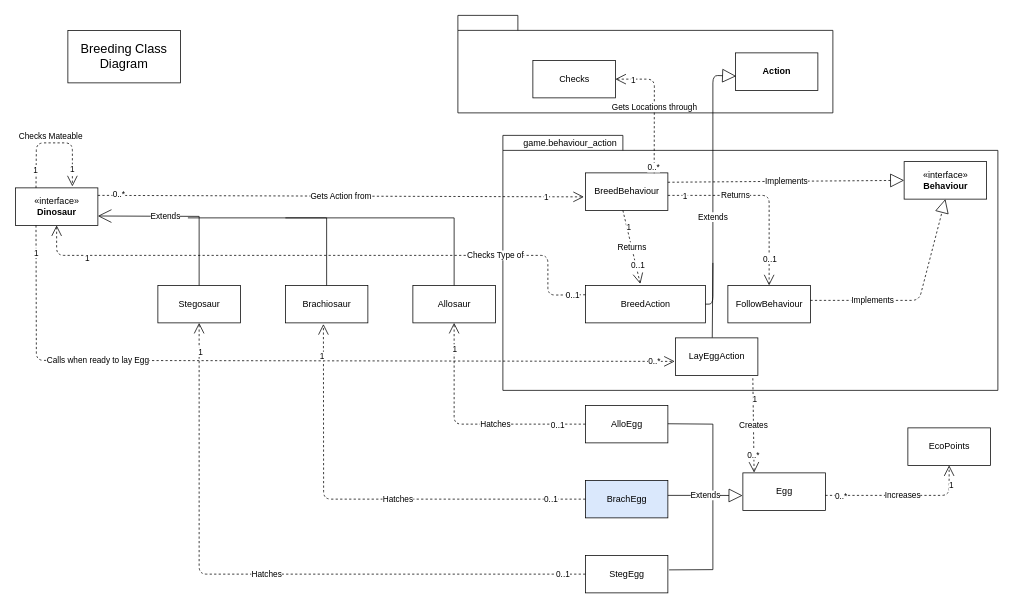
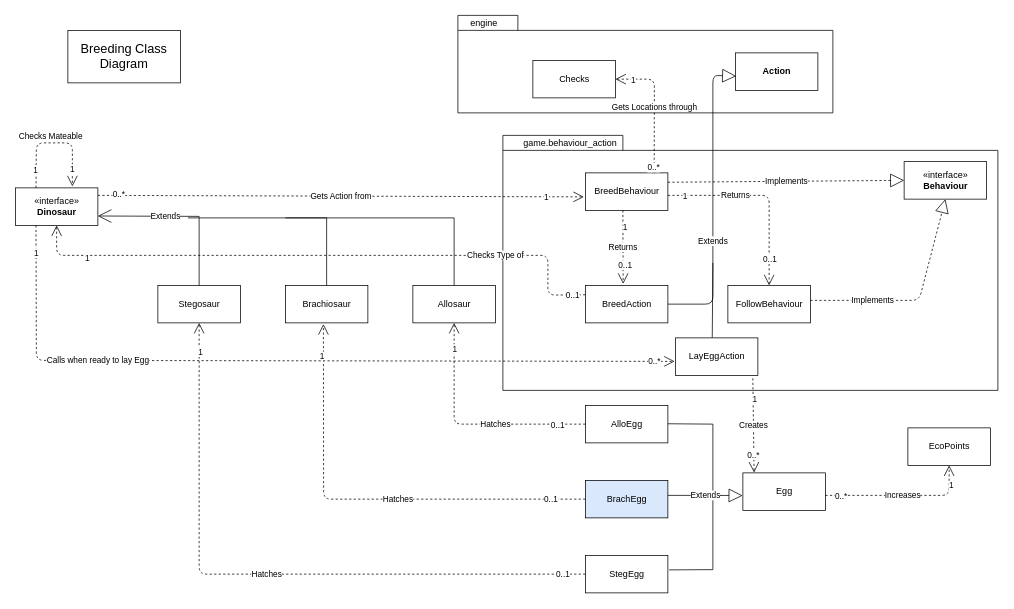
none -> (484, 23)
(645, 304) -> (627, 304)
